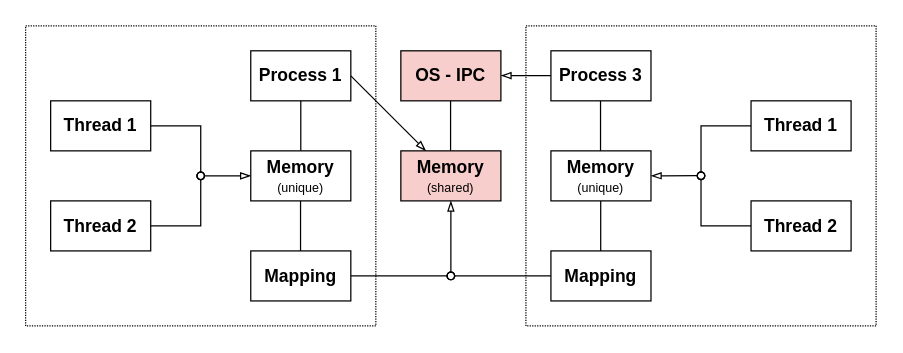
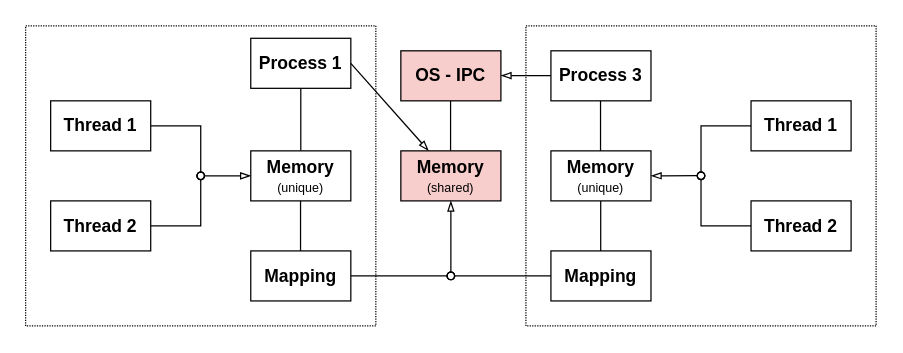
(301, 76) -> (301, 63)
